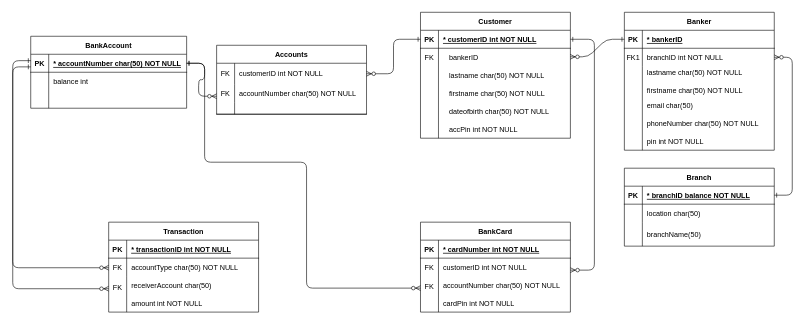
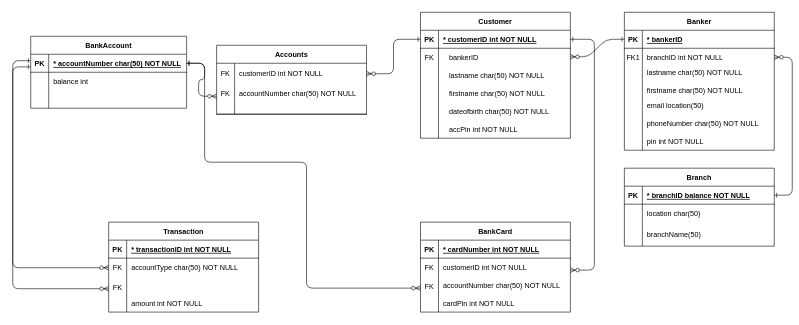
(672, 106) -> (678, 106)
(192, 285) -> none
